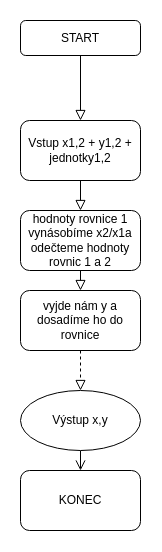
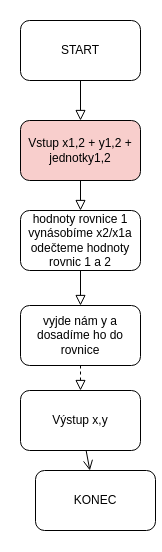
(81, 38) -> (81, 51)
(81, 151) -> (81, 151)
(81, 321) -> (81, 336)
(81, 421) -> (81, 421)
(81, 501) -> (96, 501)
